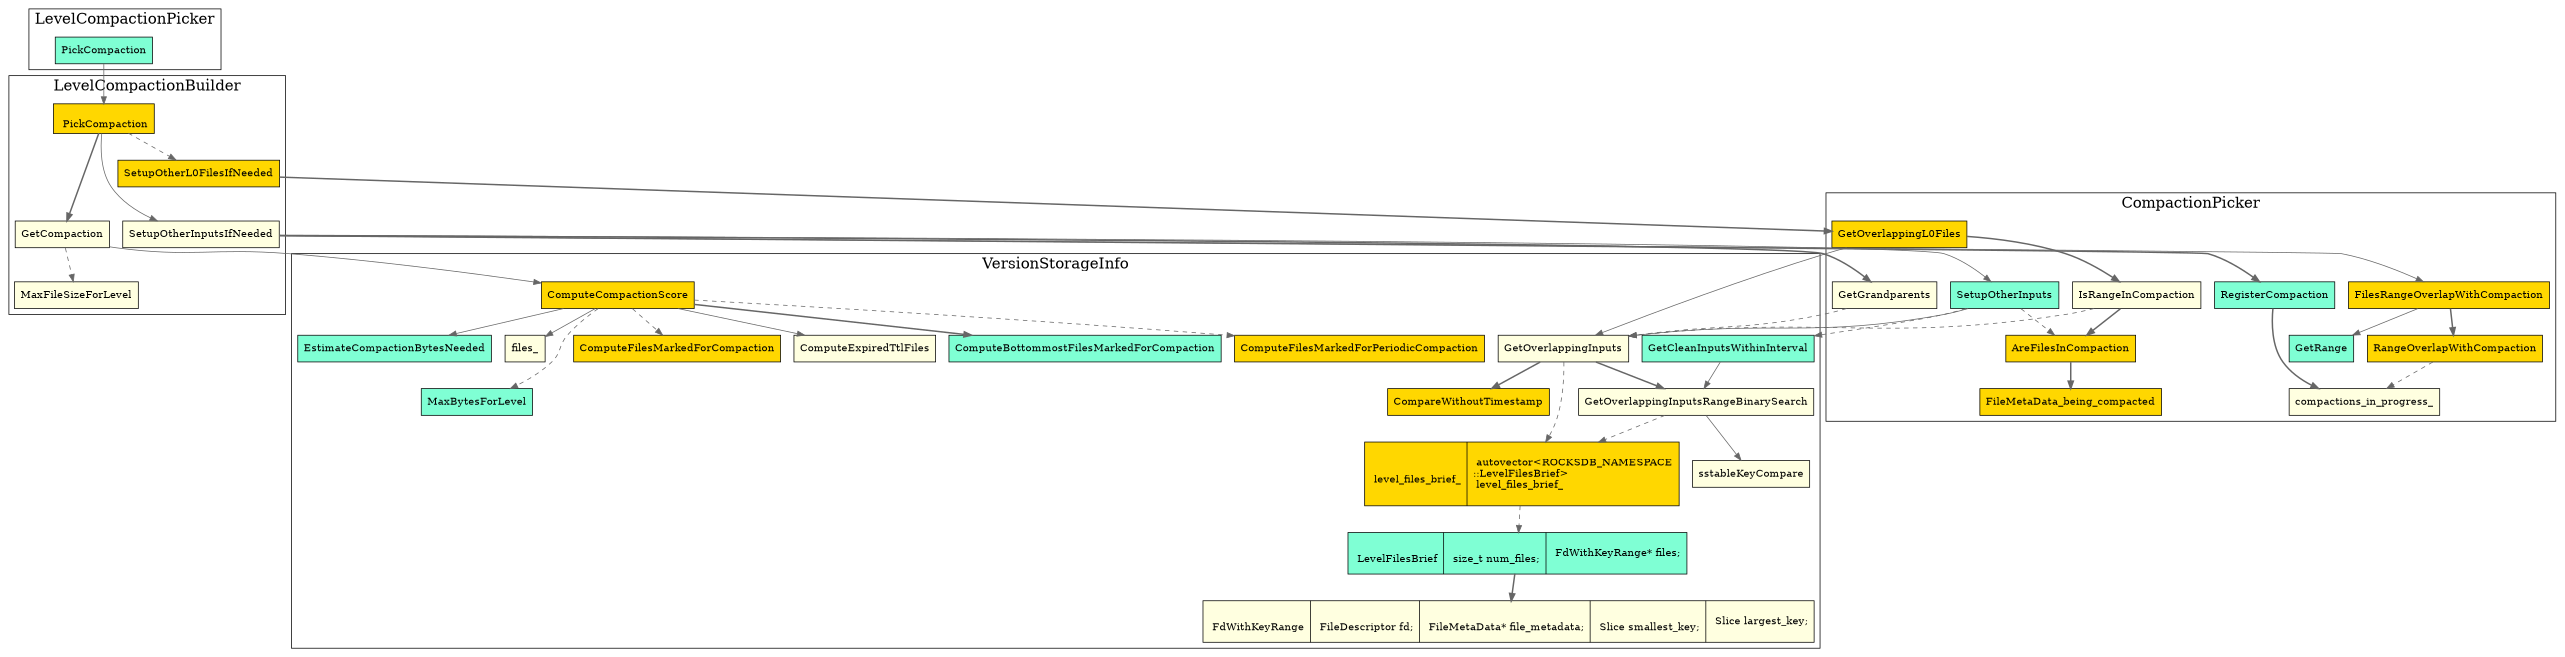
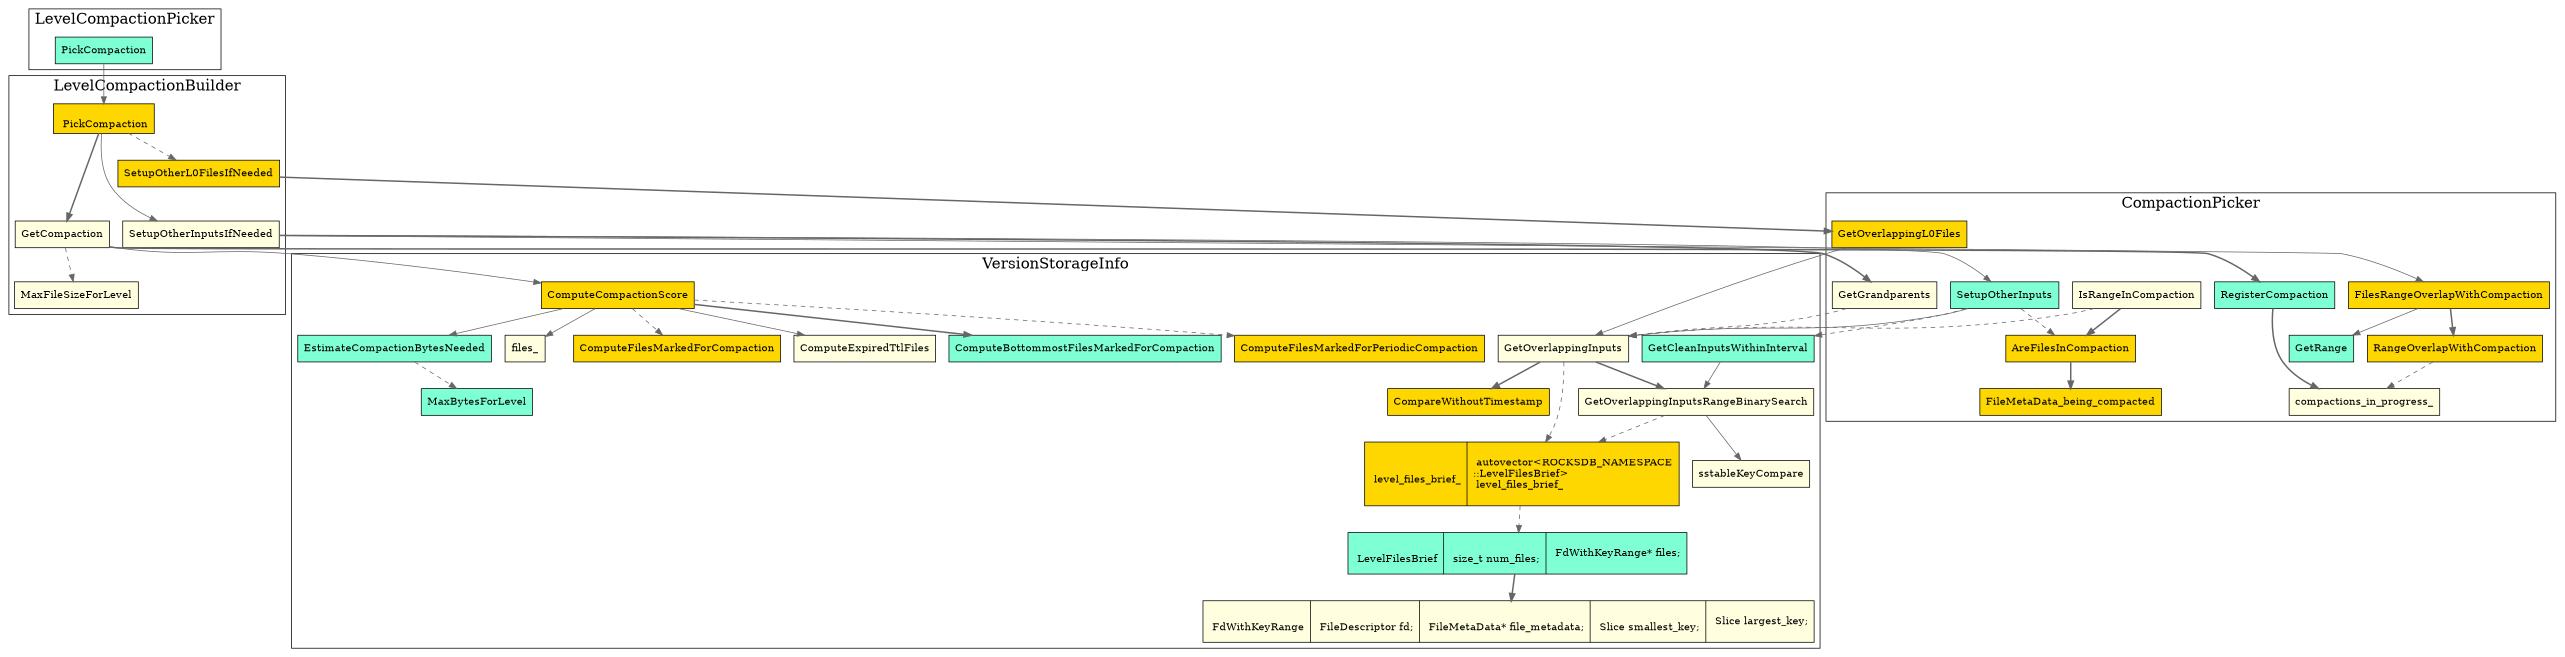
(1269, 244) -> (1184, 249)
(2032, 245) -> none
(560, 349) -> (432, 373)
